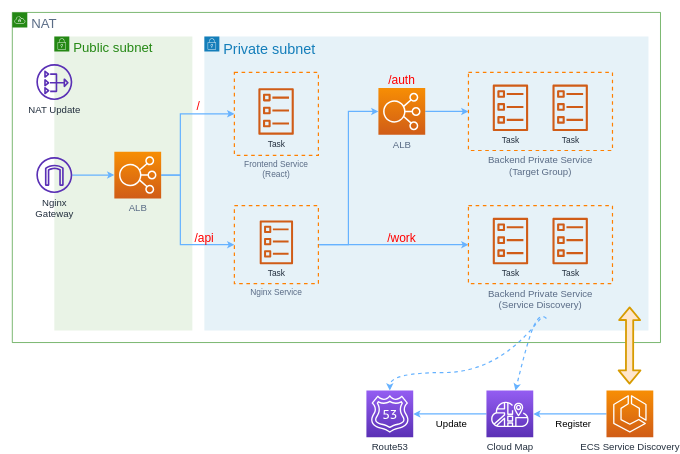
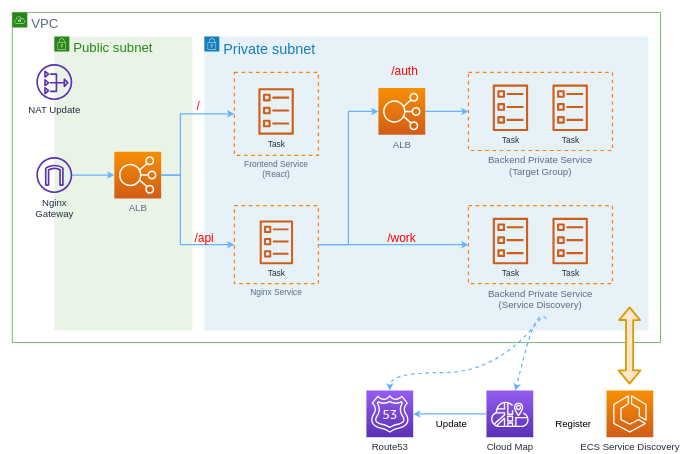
(43, 24) -> (43, 24)
(402, 79) -> (405, 70)
(572, 414) -> none
